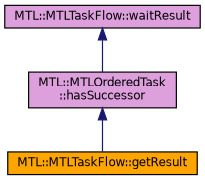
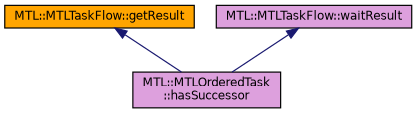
(102, 136) -> (153, 53)
